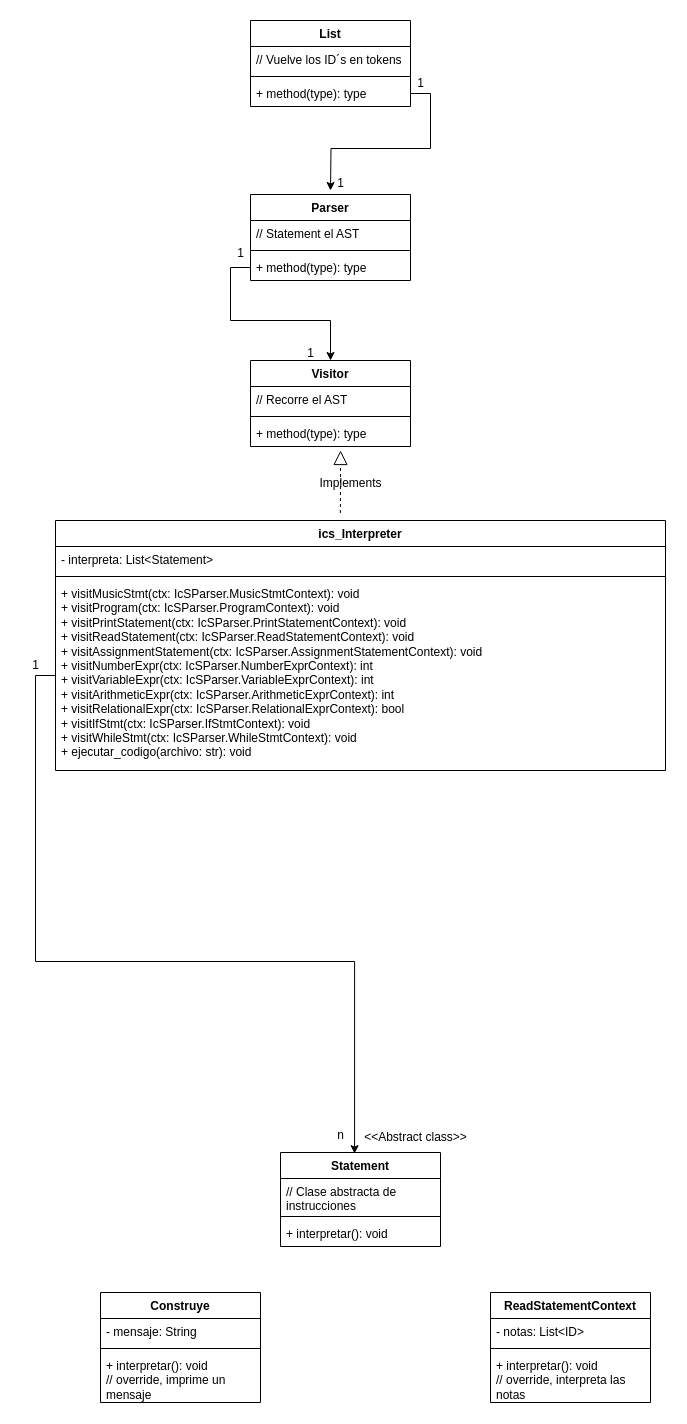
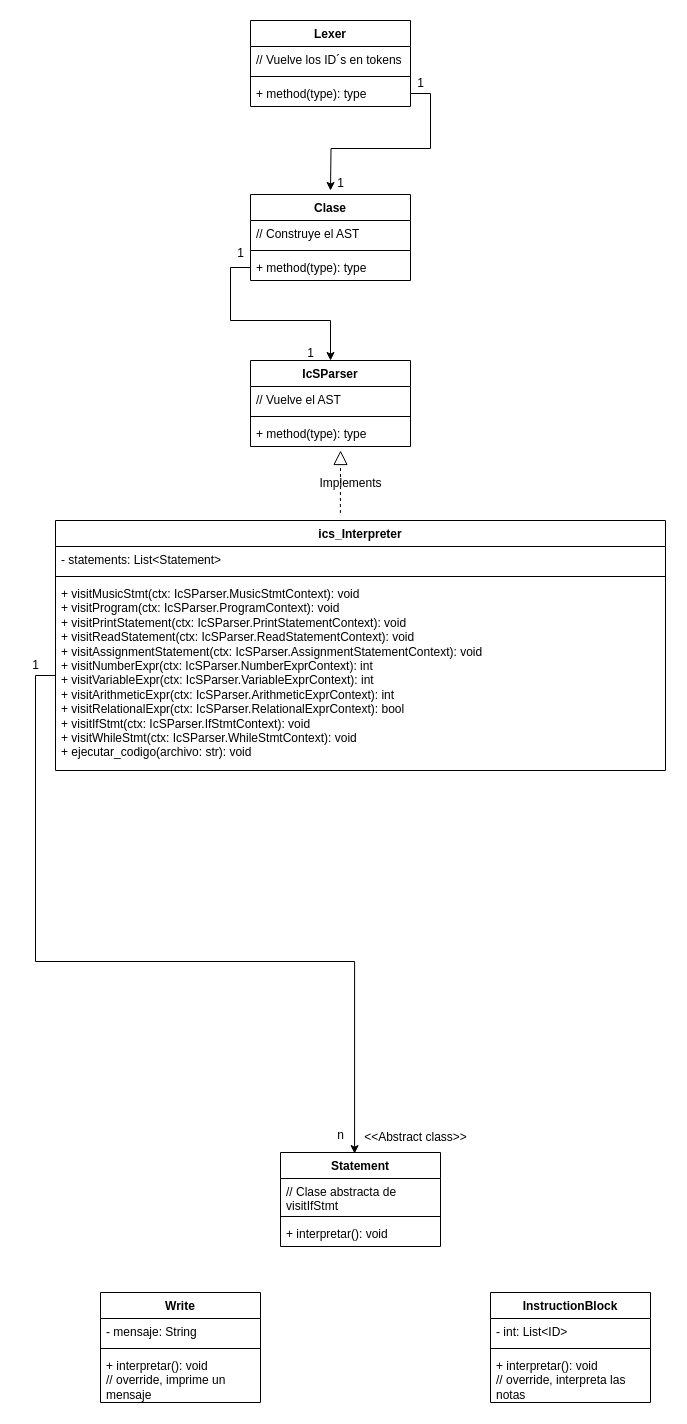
(331, 35) -> (331, 35)
(331, 209) -> (331, 209)
(314, 235) -> (314, 235)
(331, 375) -> (331, 375)
(307, 401) -> (302, 401)
(151, 561) -> (153, 561)
(362, 1200) -> (362, 1200)
(181, 1307) -> (181, 1307)
(571, 1307) -> (571, 1307)
(547, 1333) -> (539, 1333)
